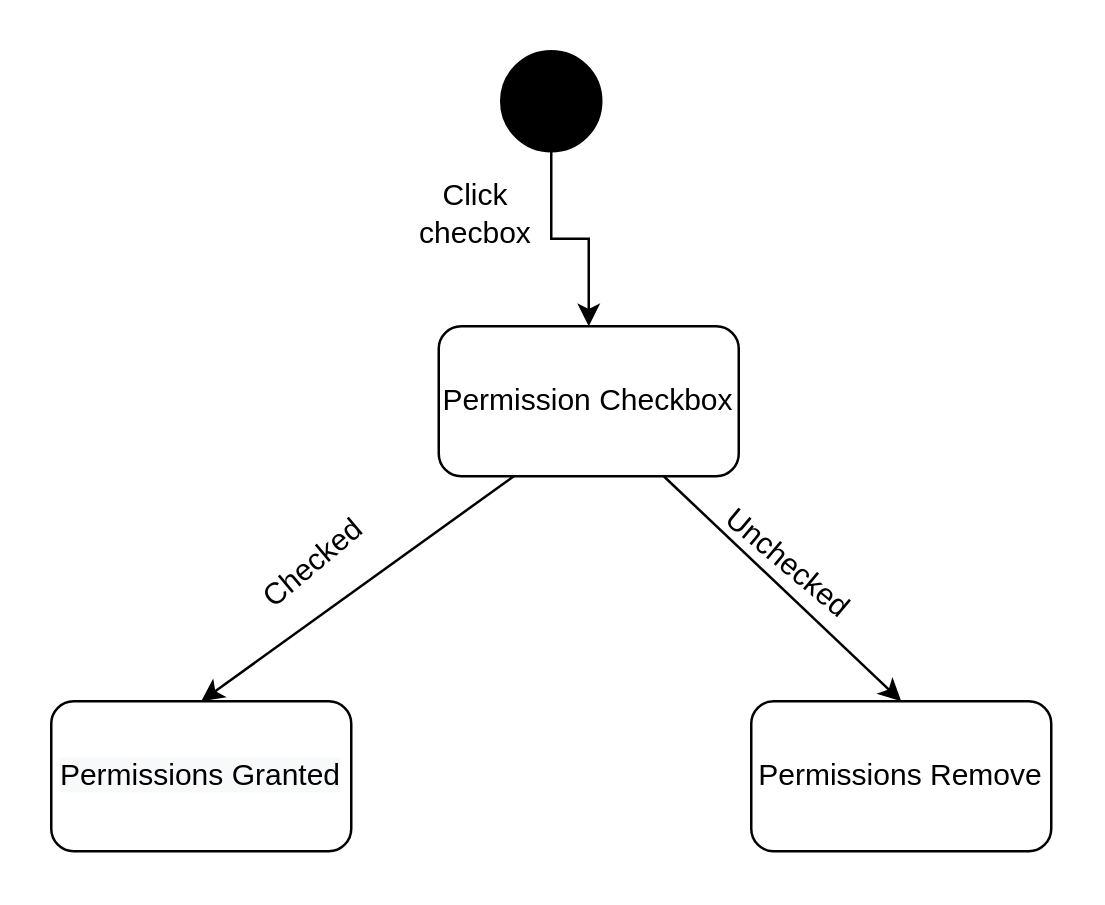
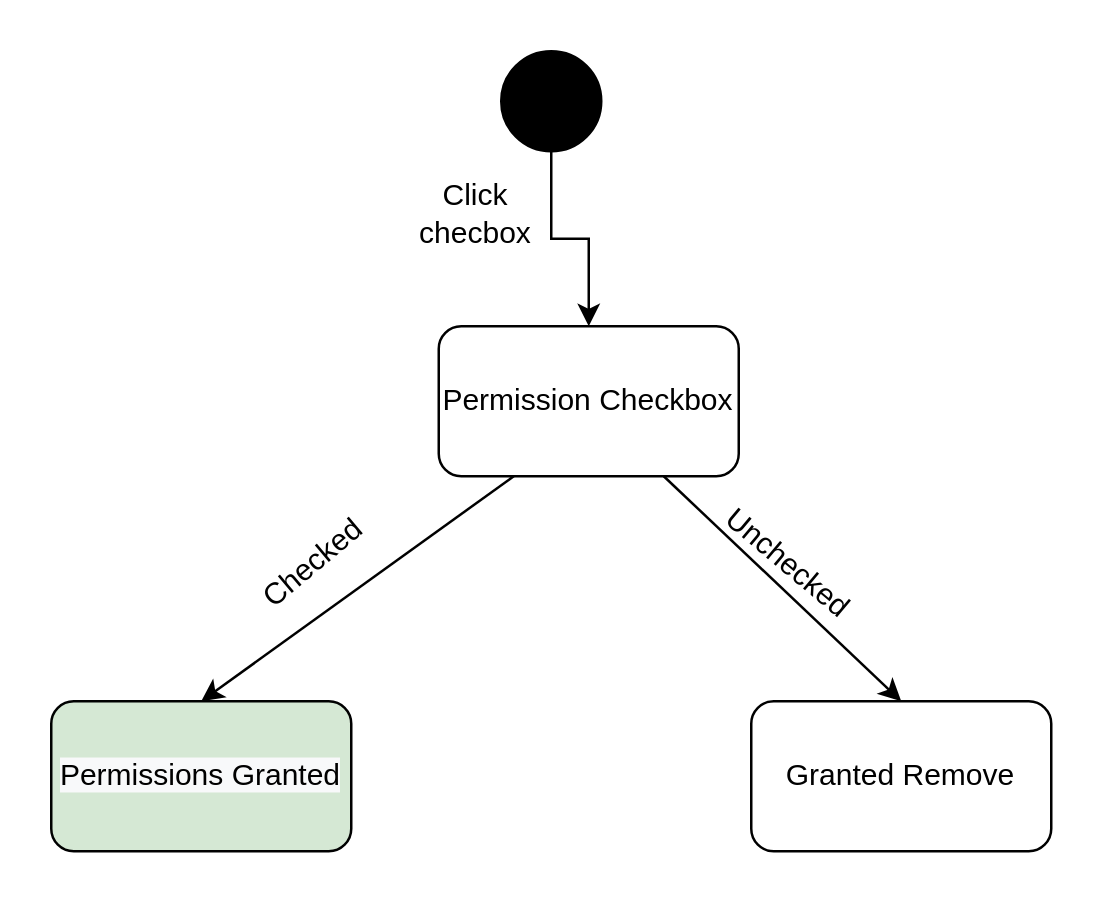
(201, 776) -> (201, 776)
(901, 776) -> (901, 776)
